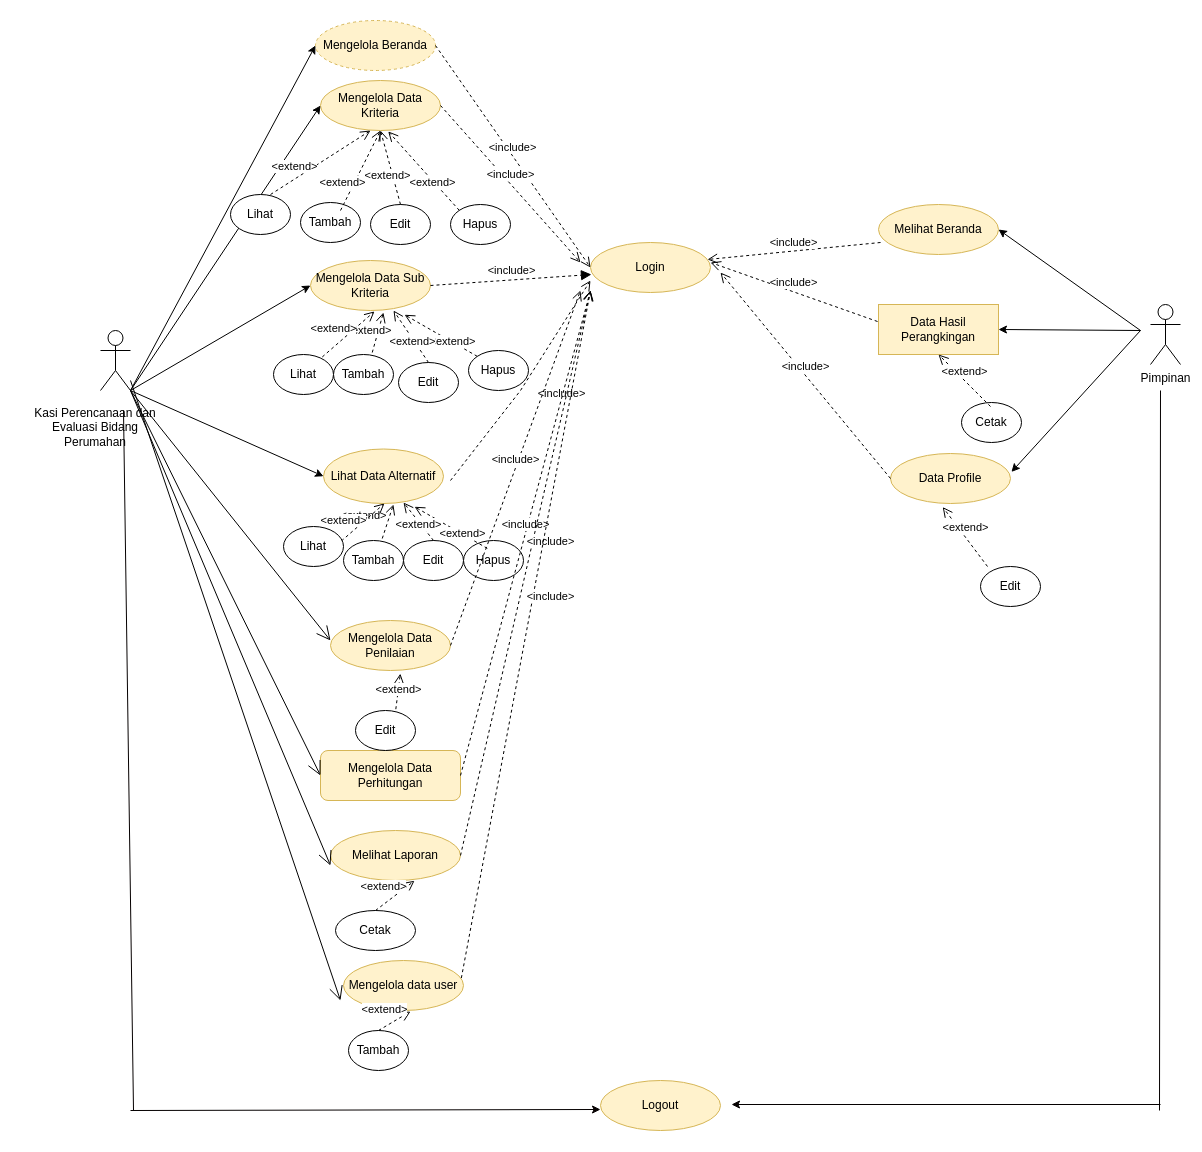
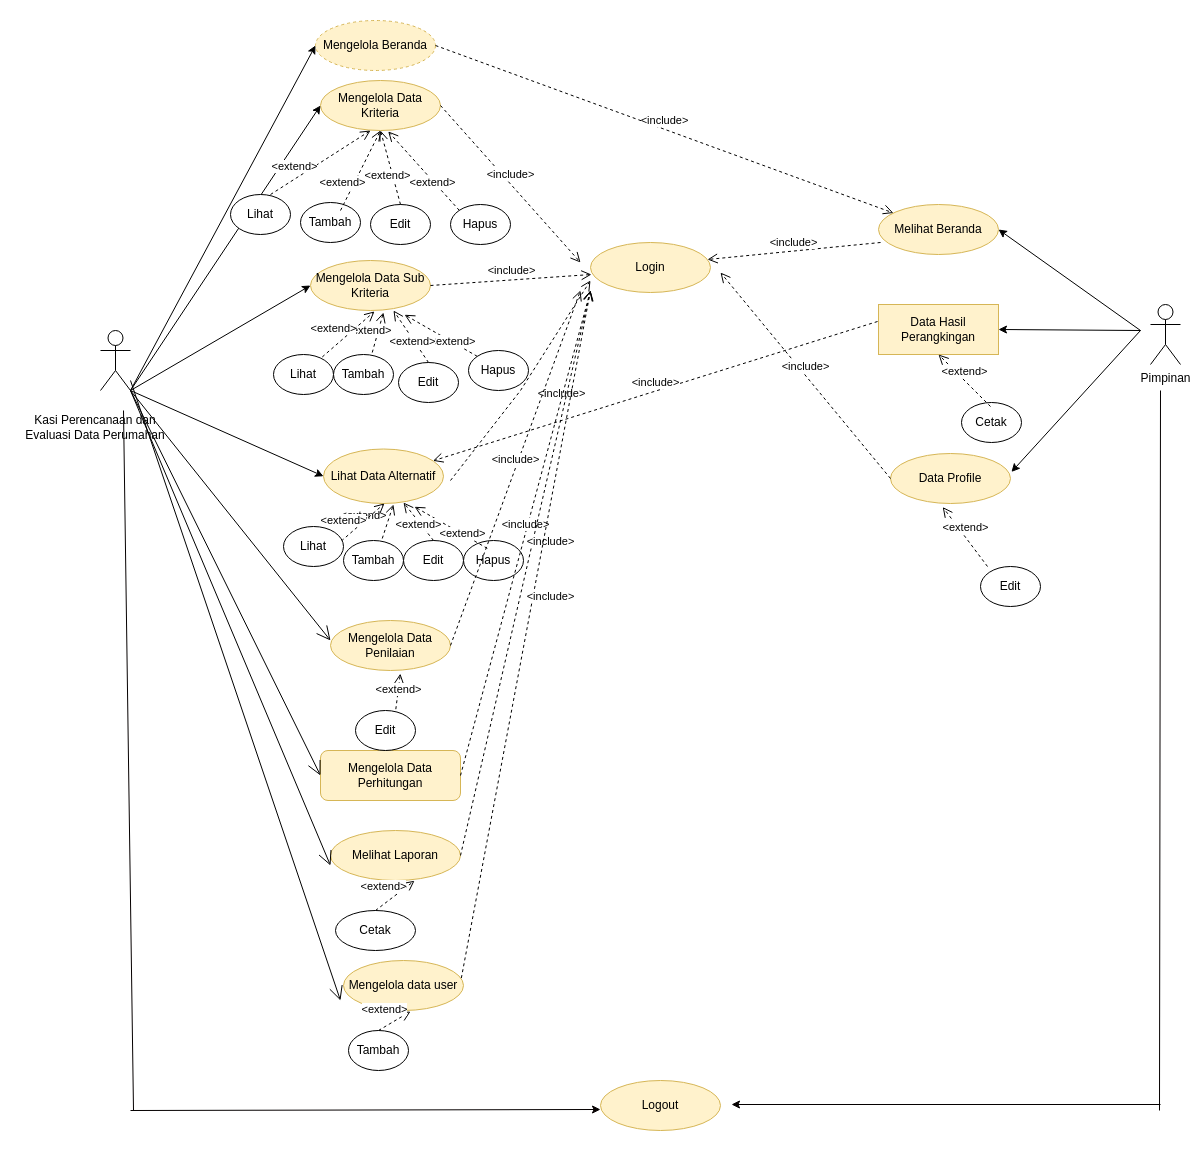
(478, 106) -> (663, 129)
(580, 275) -> (584, 275)
(795, 292) -> (656, 391)
(96, 428) -> (96, 428)
